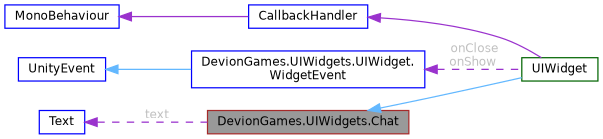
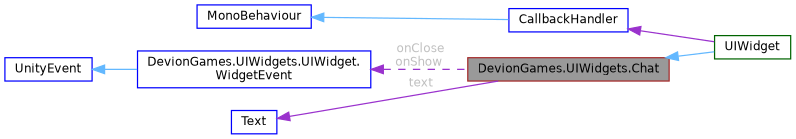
(190, 17) -> (416, 18)
(479, 69) -> (426, 69)
(152, 122) -> (394, 99)
